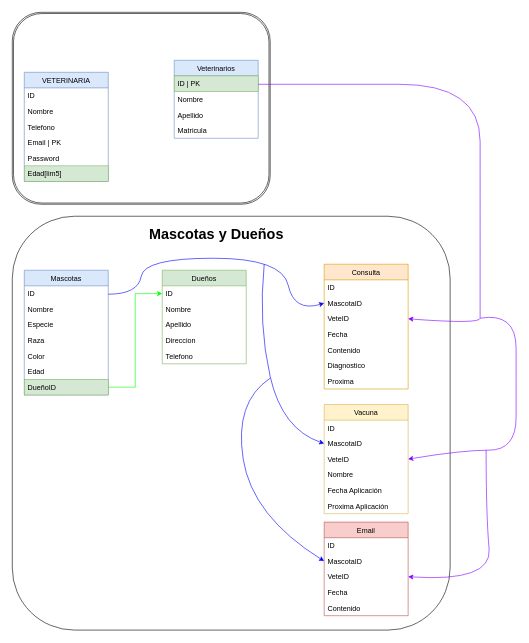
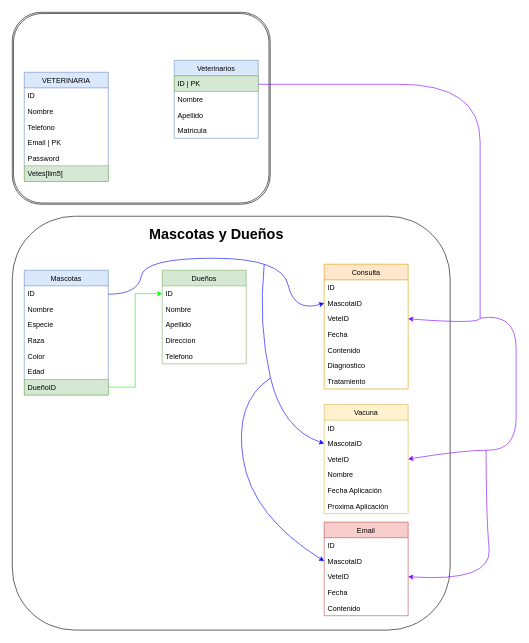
(46, 174) -> (48, 174)
(341, 382) -> (349, 382)
